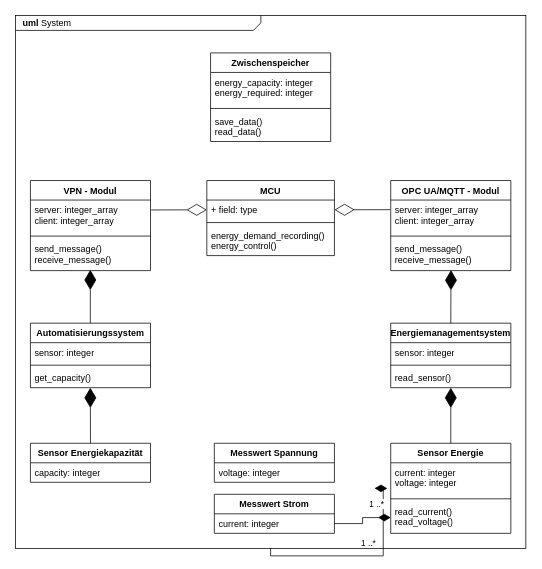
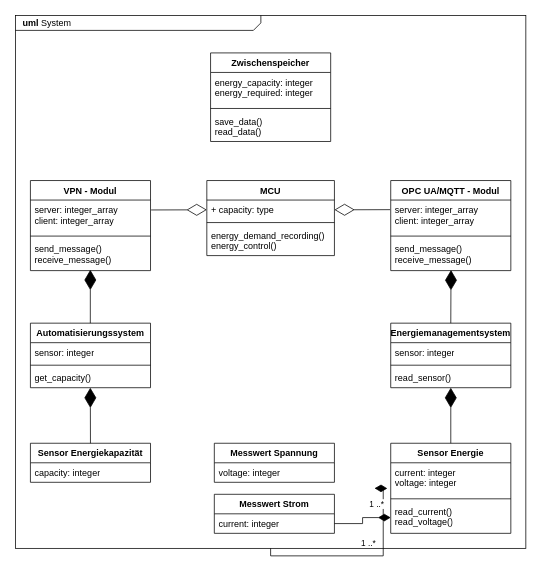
(238, 211) -> (247, 211)
